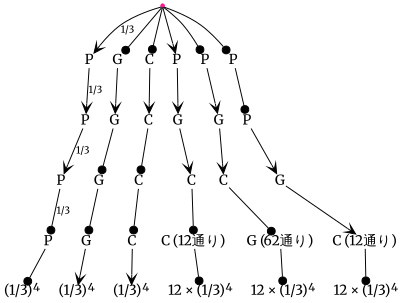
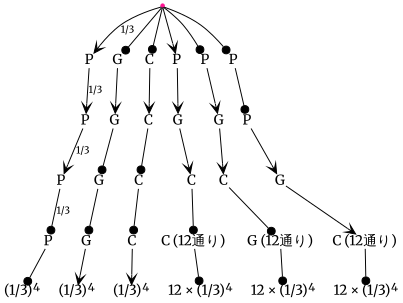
(280, 242) -> (280, 242)
